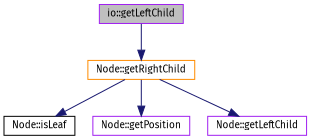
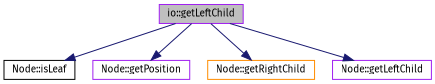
(141, 93) -> (175, 38)
(95, 96) -> (125, 40)
(195, 96) -> (287, 41)
